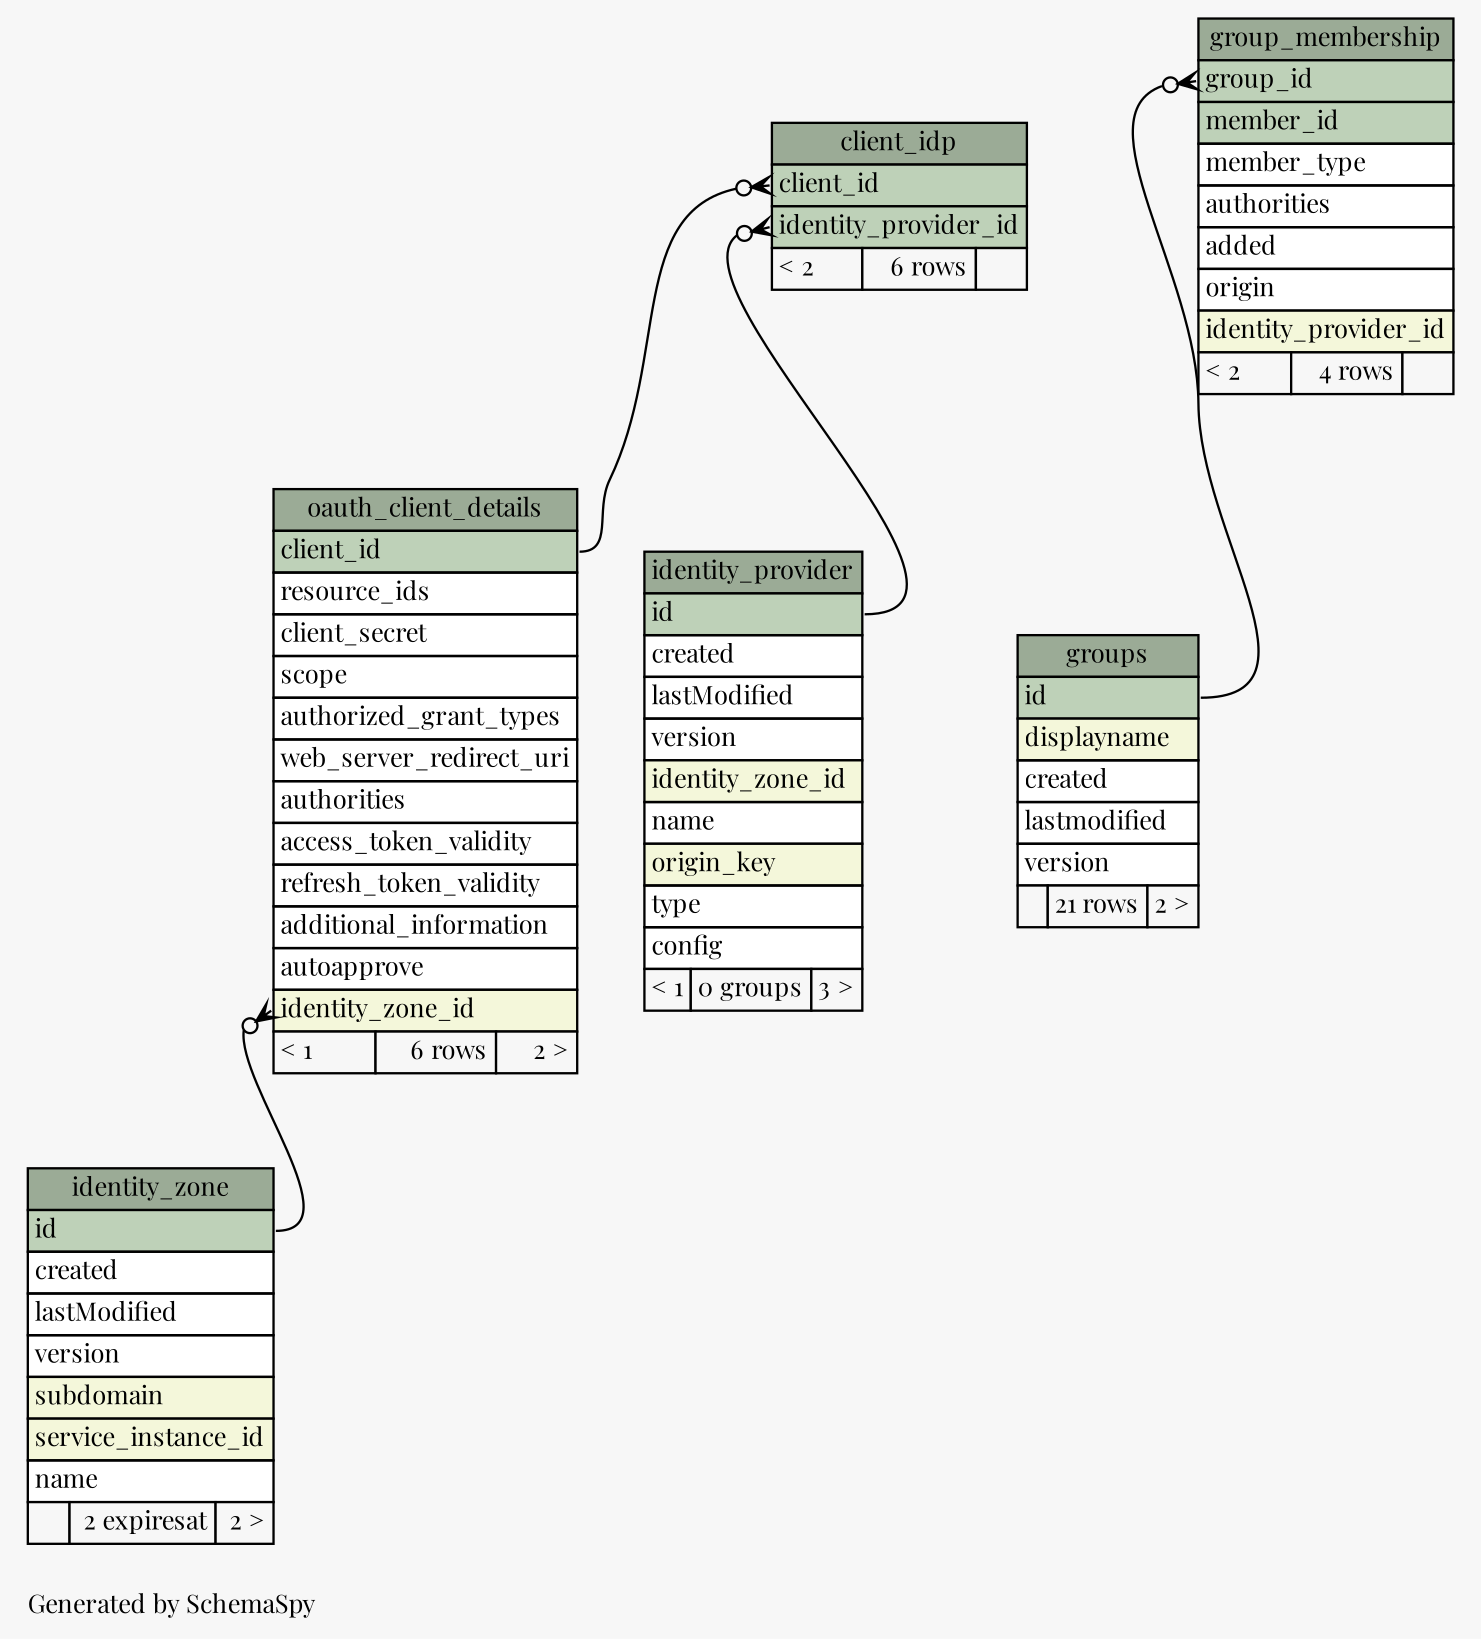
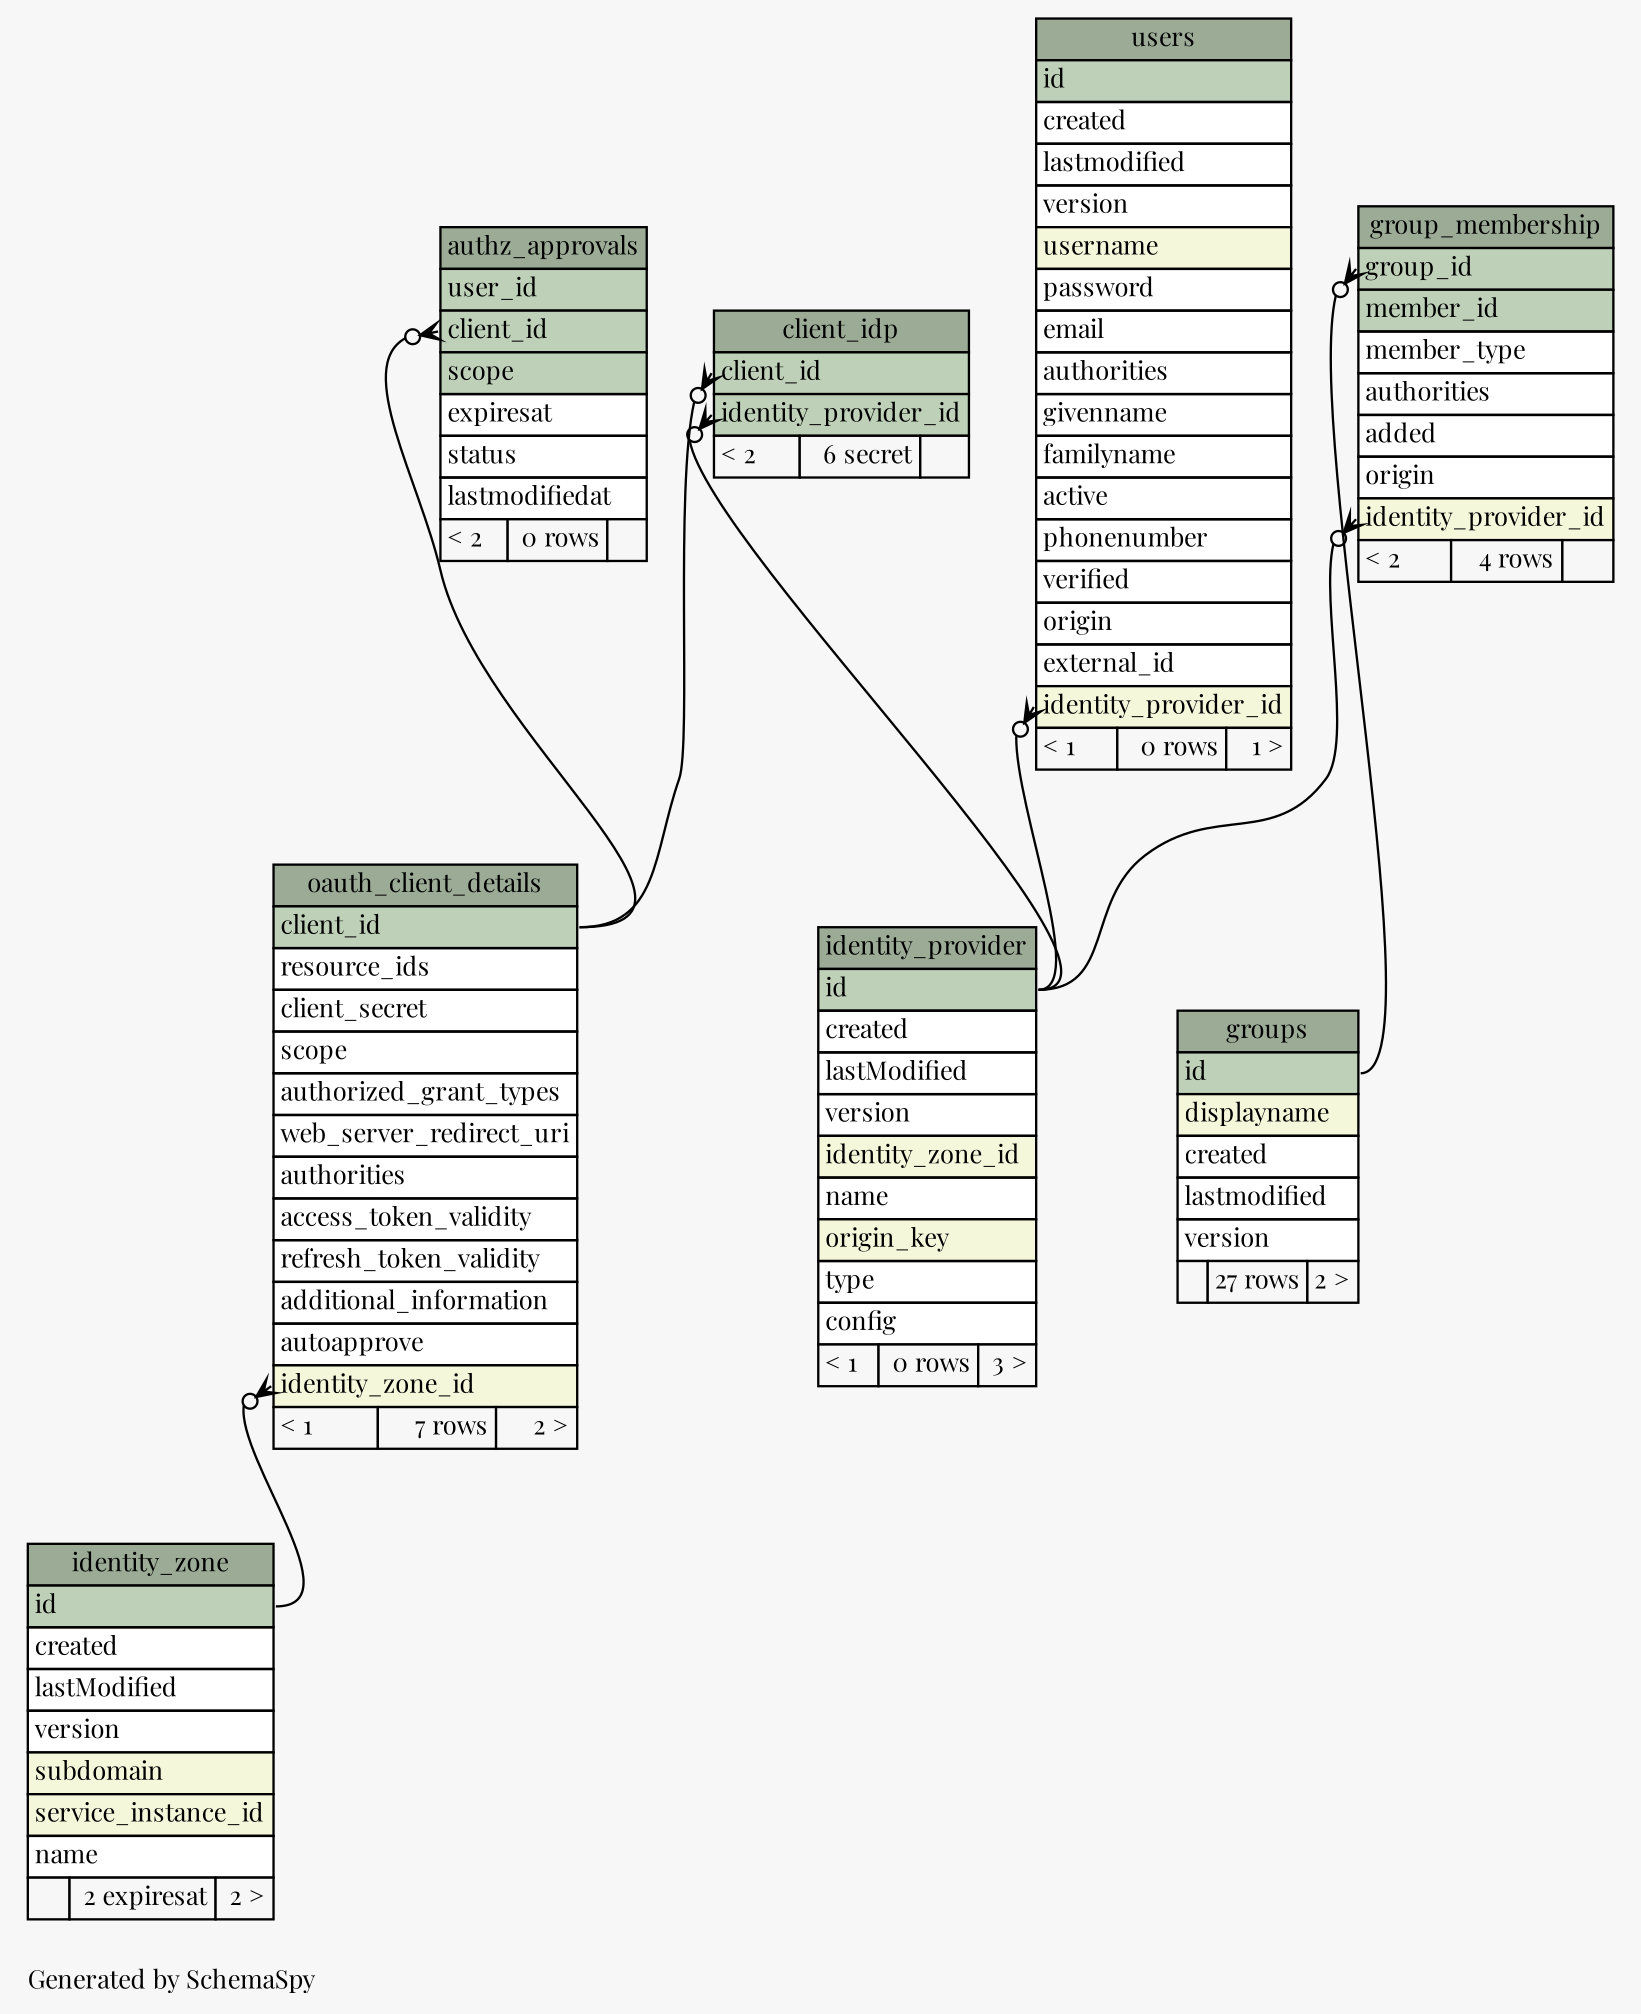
(930, 268) -> (868, 455)
none -> (542, 394)
none -> (1164, 394)
none -> (1266, 819)
(1098, 905) -> (1258, 1281)
(751, 989) -> (932, 1364)
(450, 1051) -> (452, 1427)
